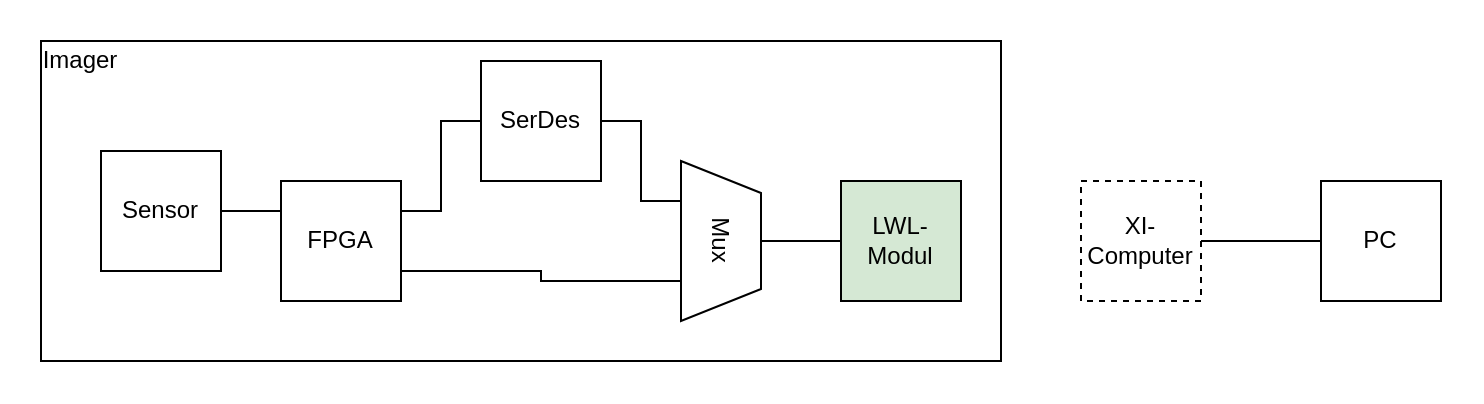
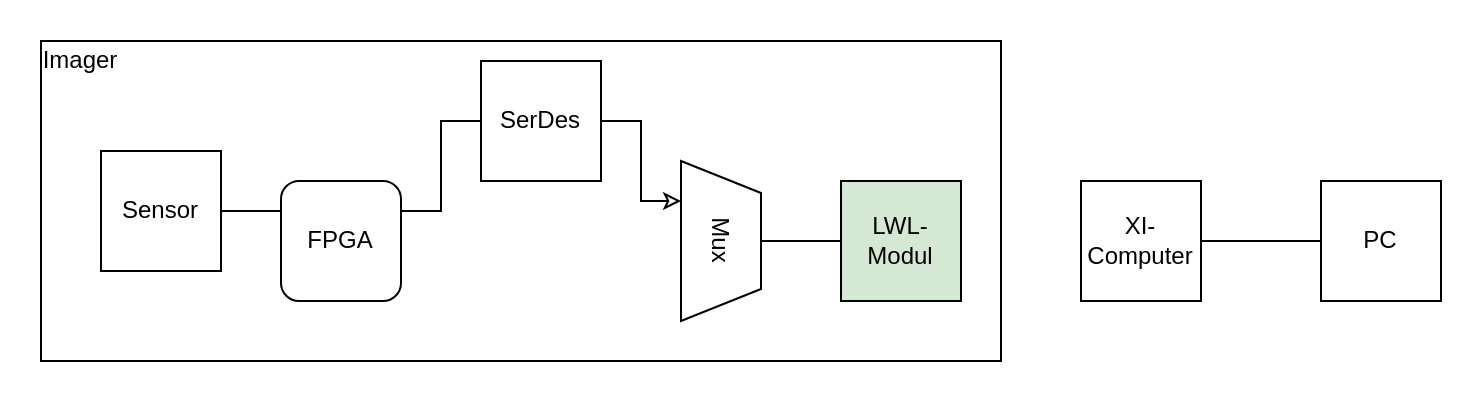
(671, 201) -> (666, 201)
(341, 241) -> (341, 241)
(1141, 241) -> (1141, 241)
(541, 276) -> none
